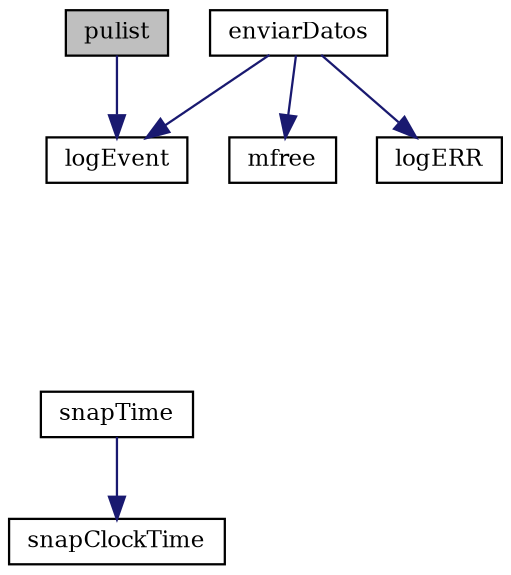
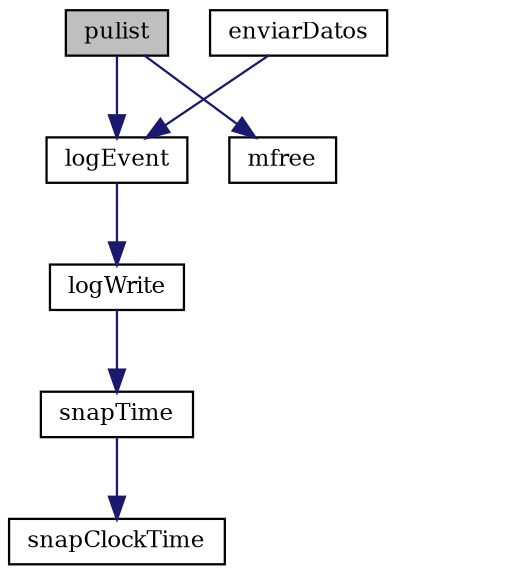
(292, 85) -> (190, 90)
(439, 160) -> none
none -> (117, 287)
